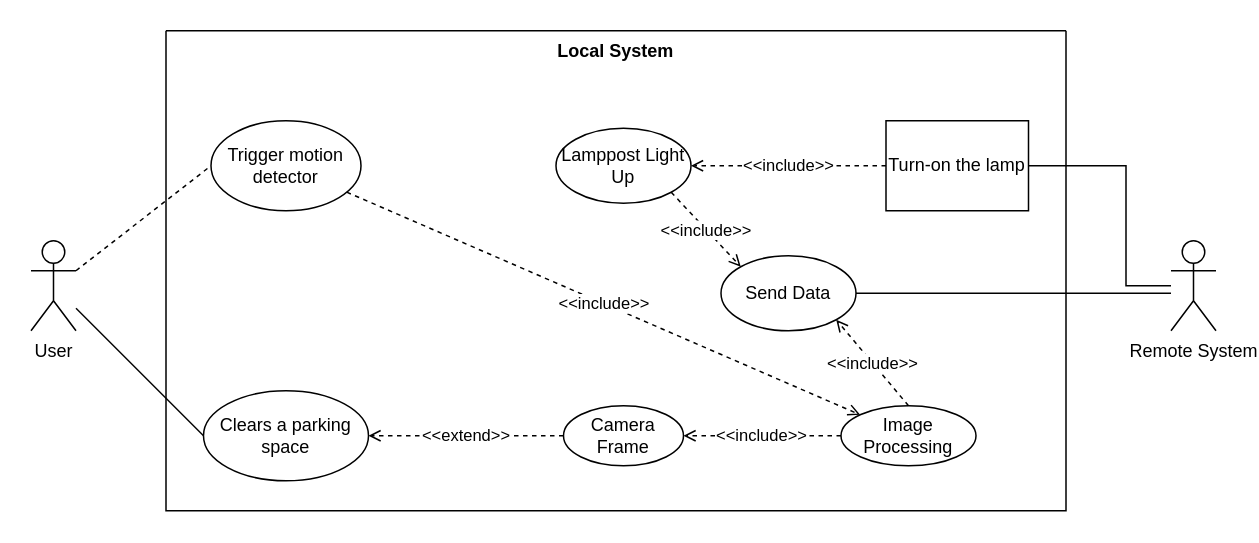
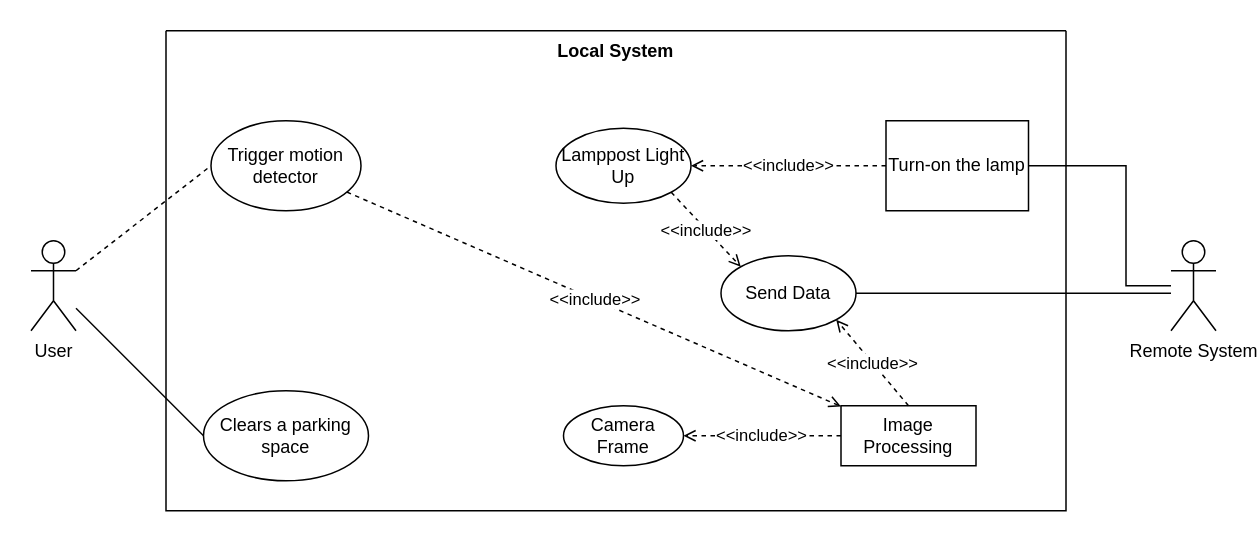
(468, 436) -> none
(908, 436) -> (908, 436)
